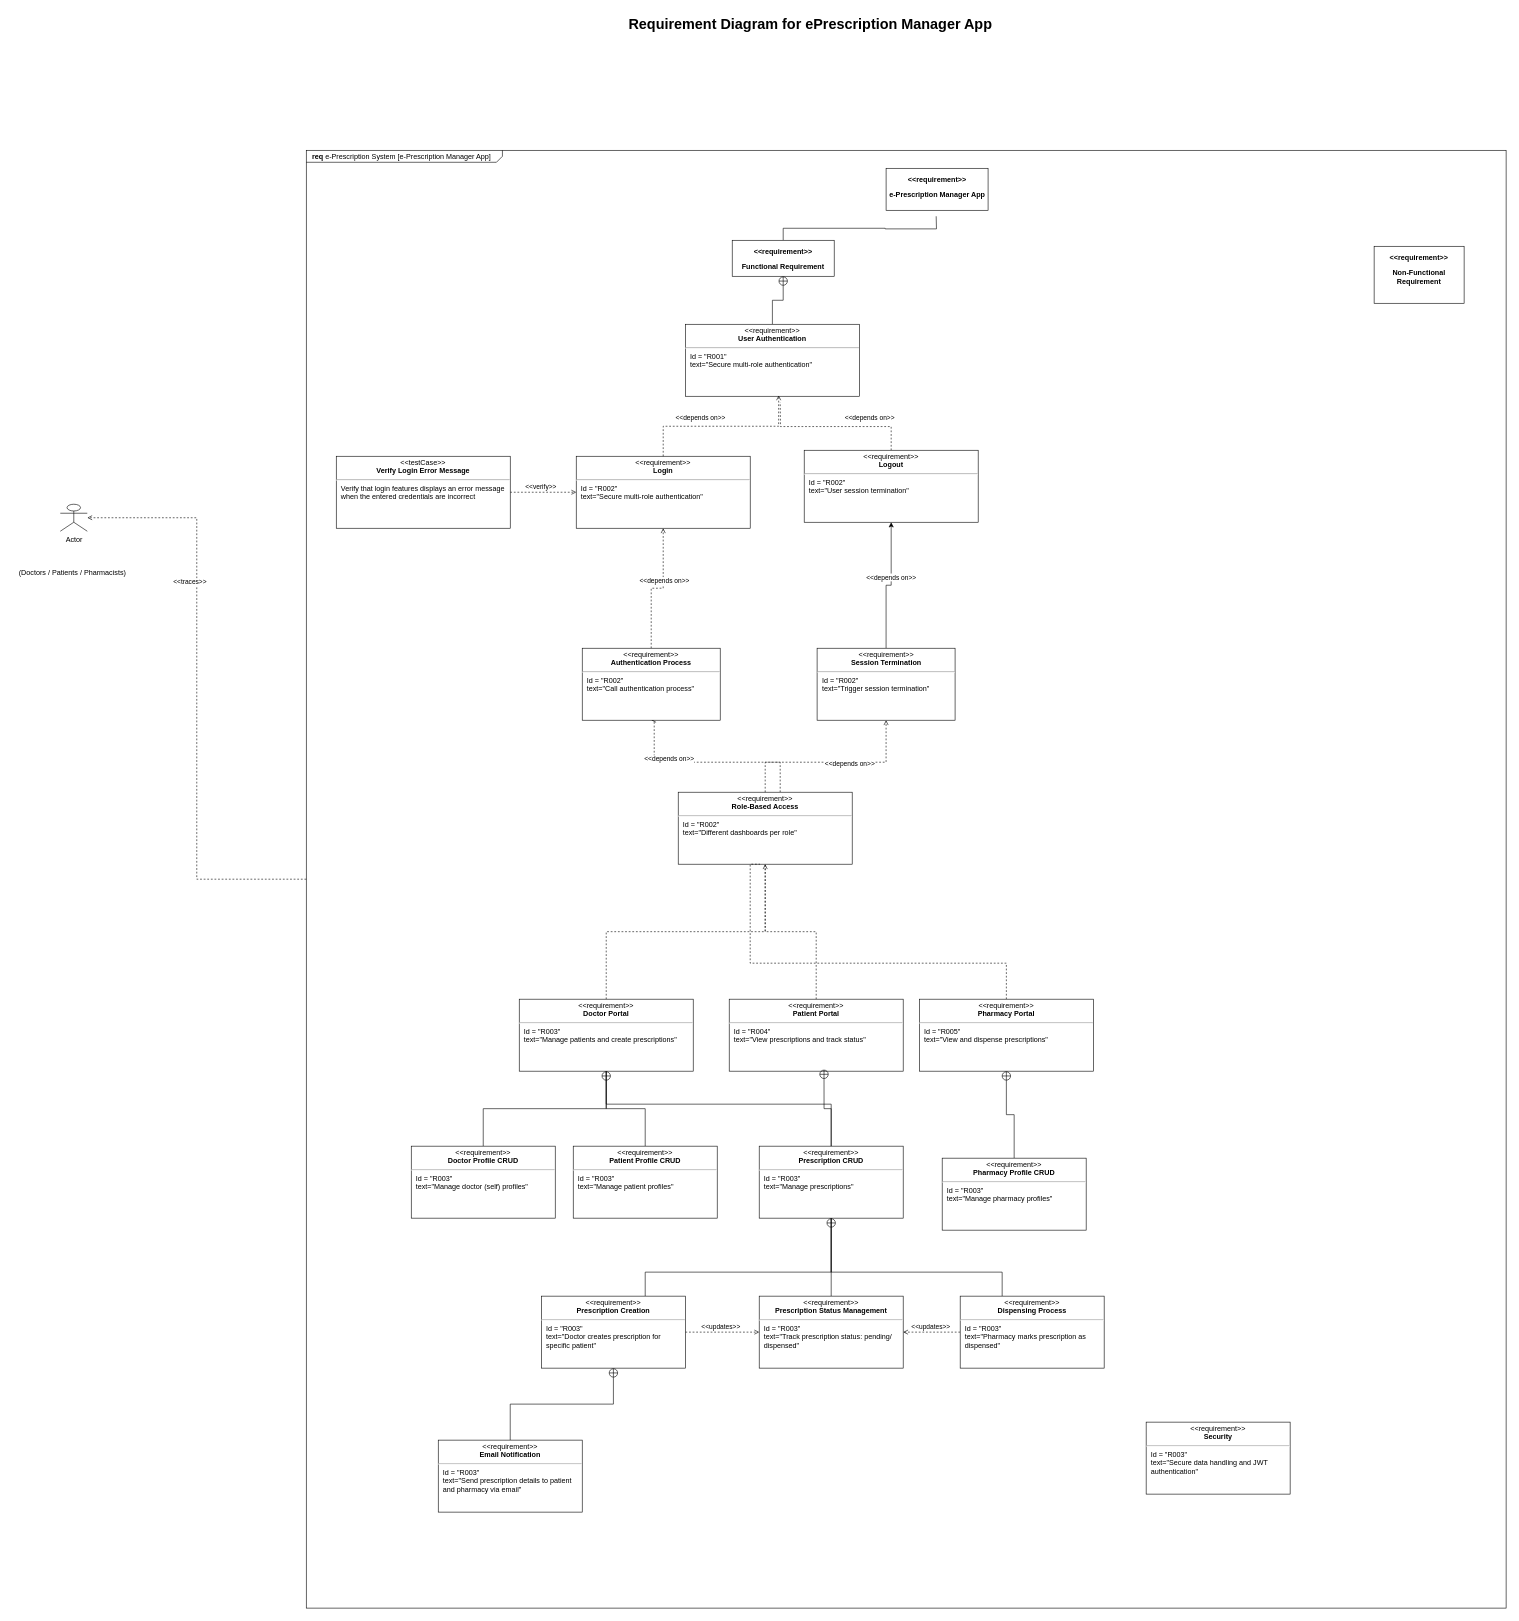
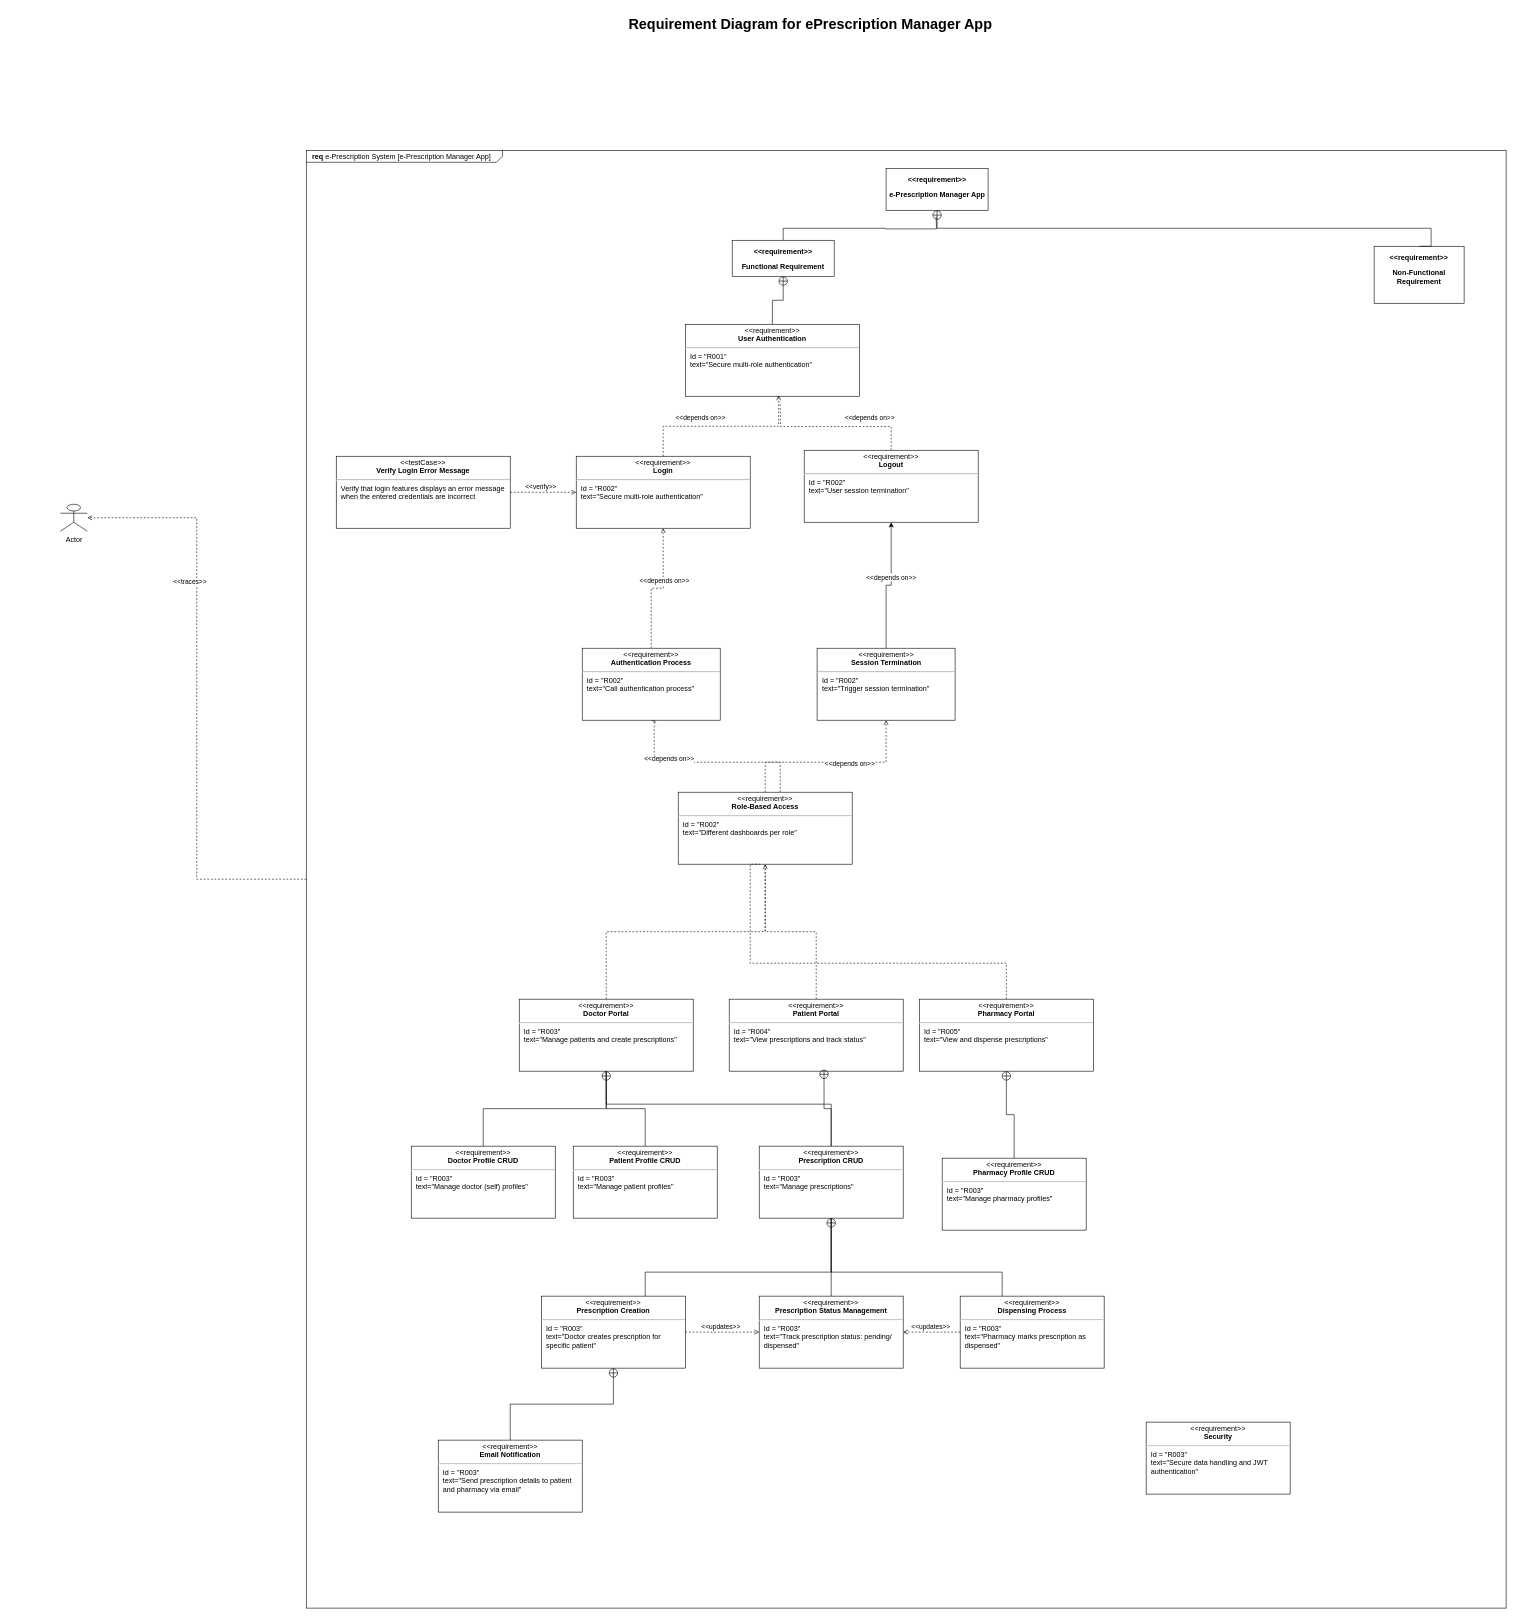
none -> (1195, 228)
(72, 573) -> none
